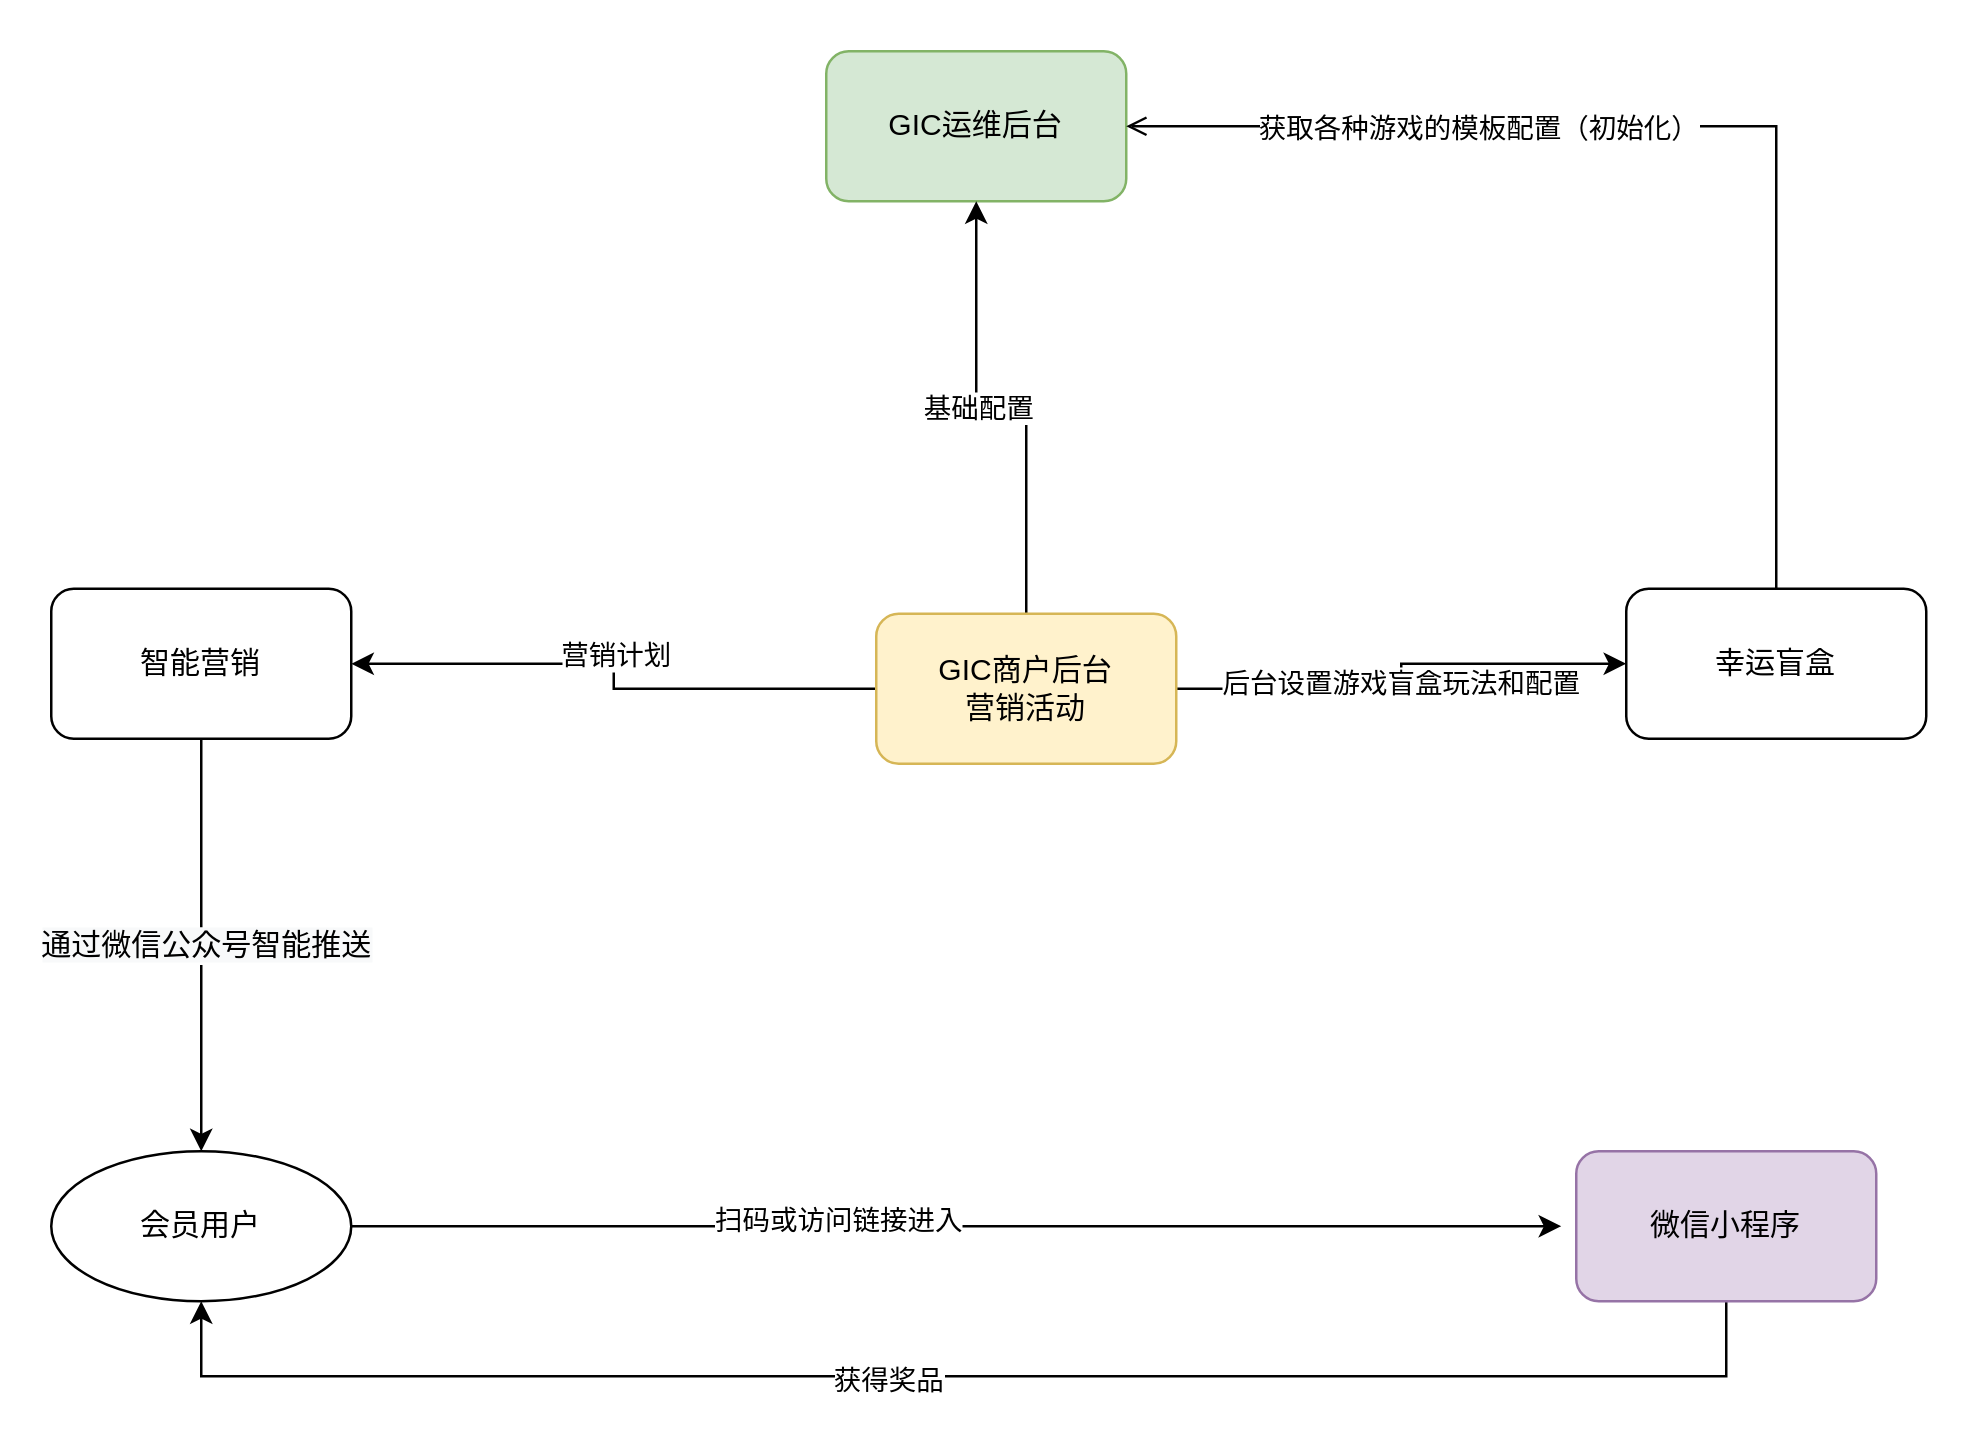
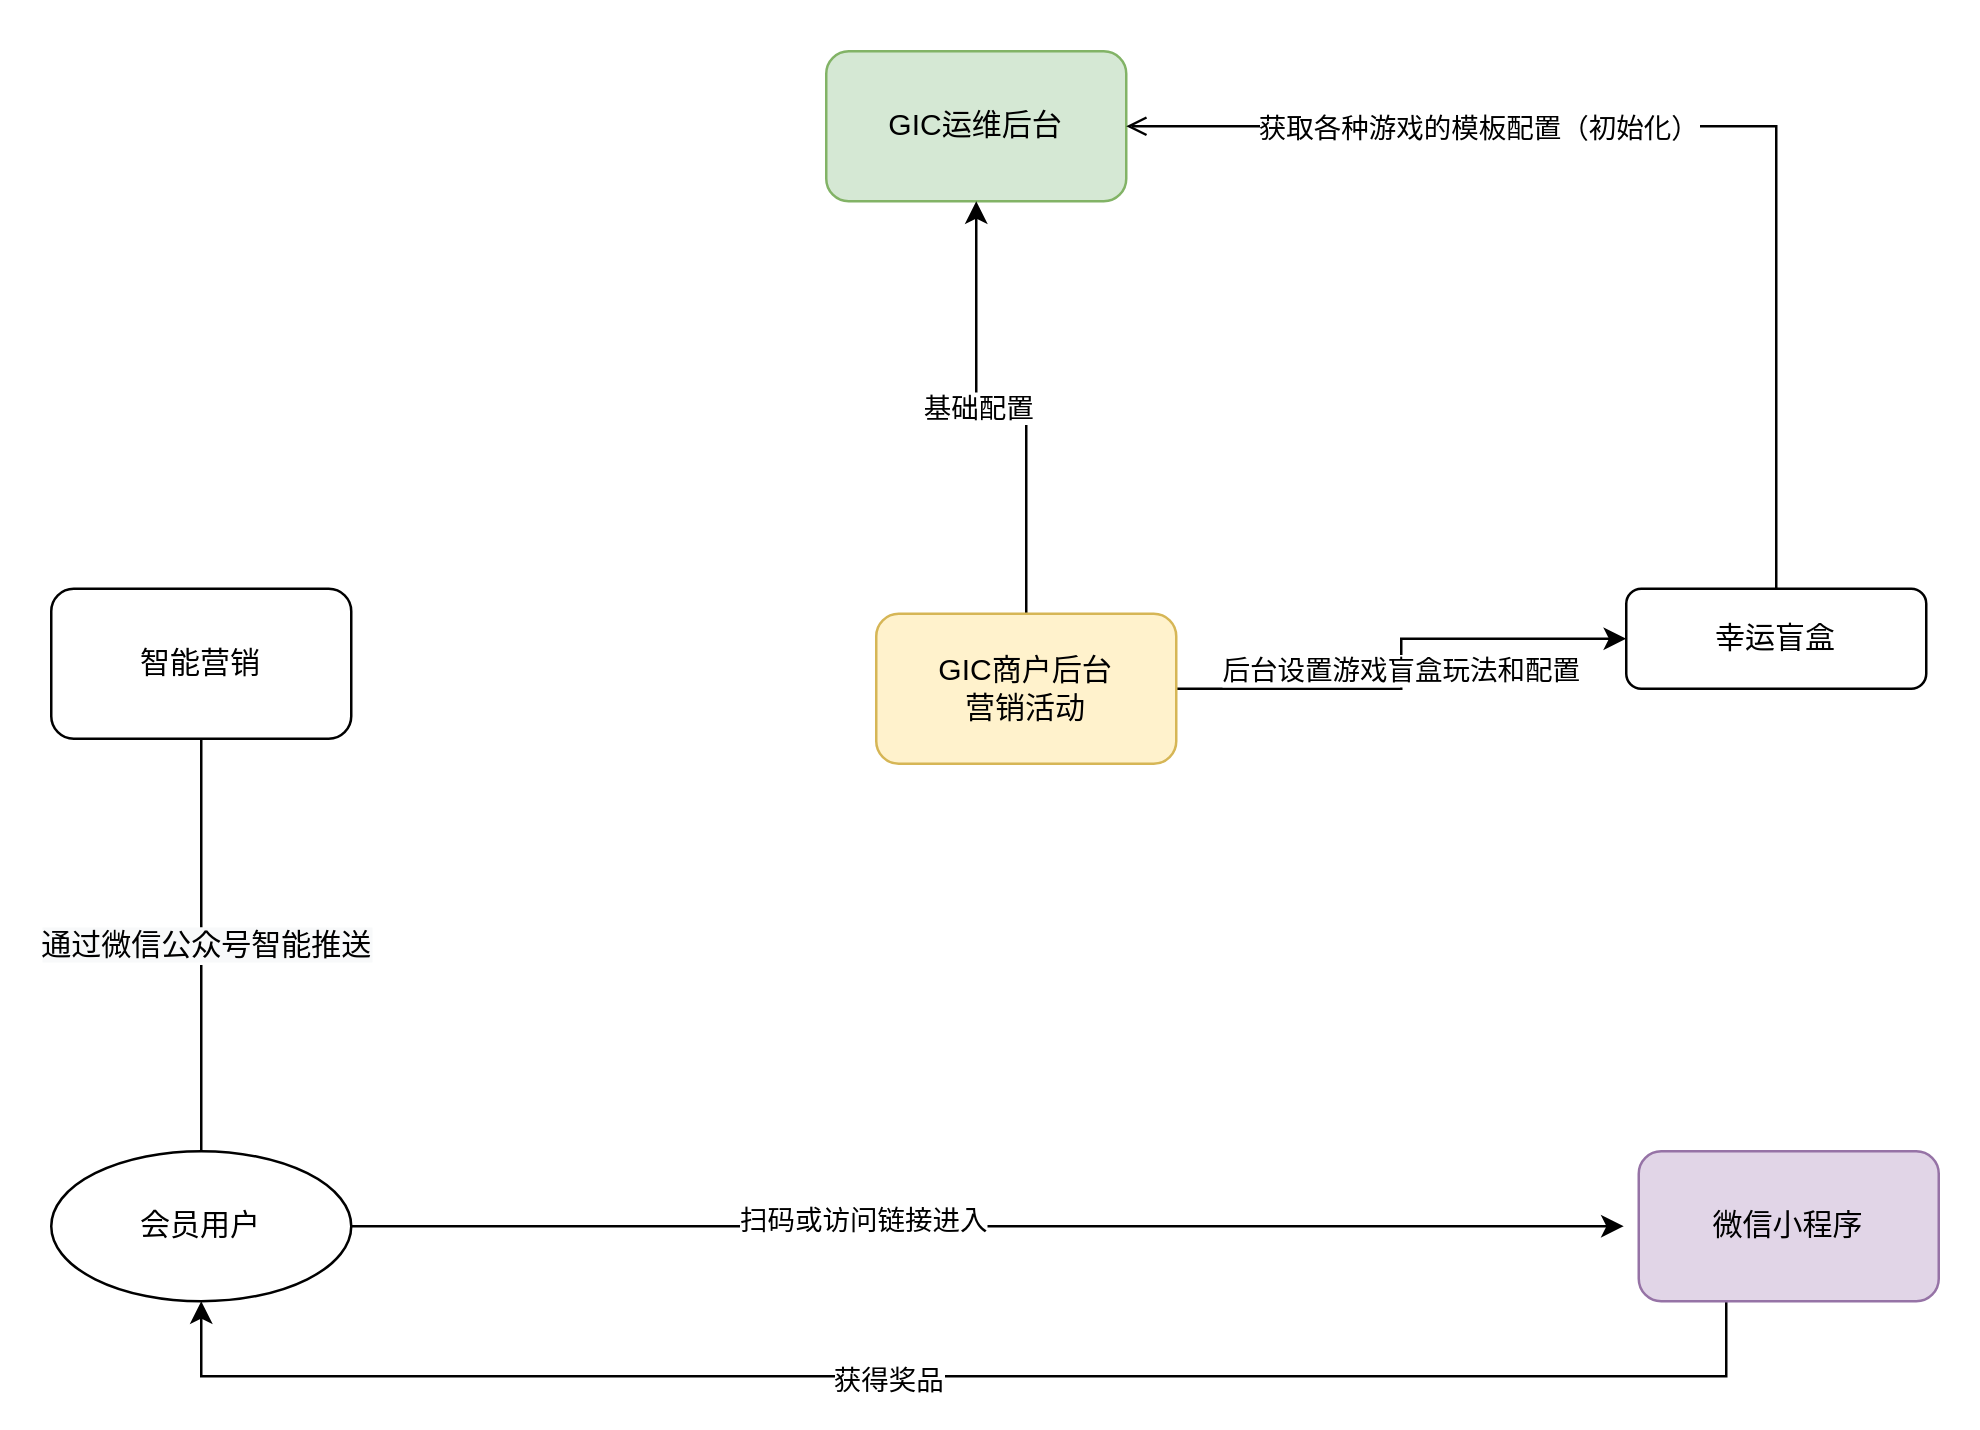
(1776, 664) -> (1776, 639)
(614, 685) -> none
(201, 1133) -> (201, 1140)
(1726, 1226) -> (1789, 1226)
